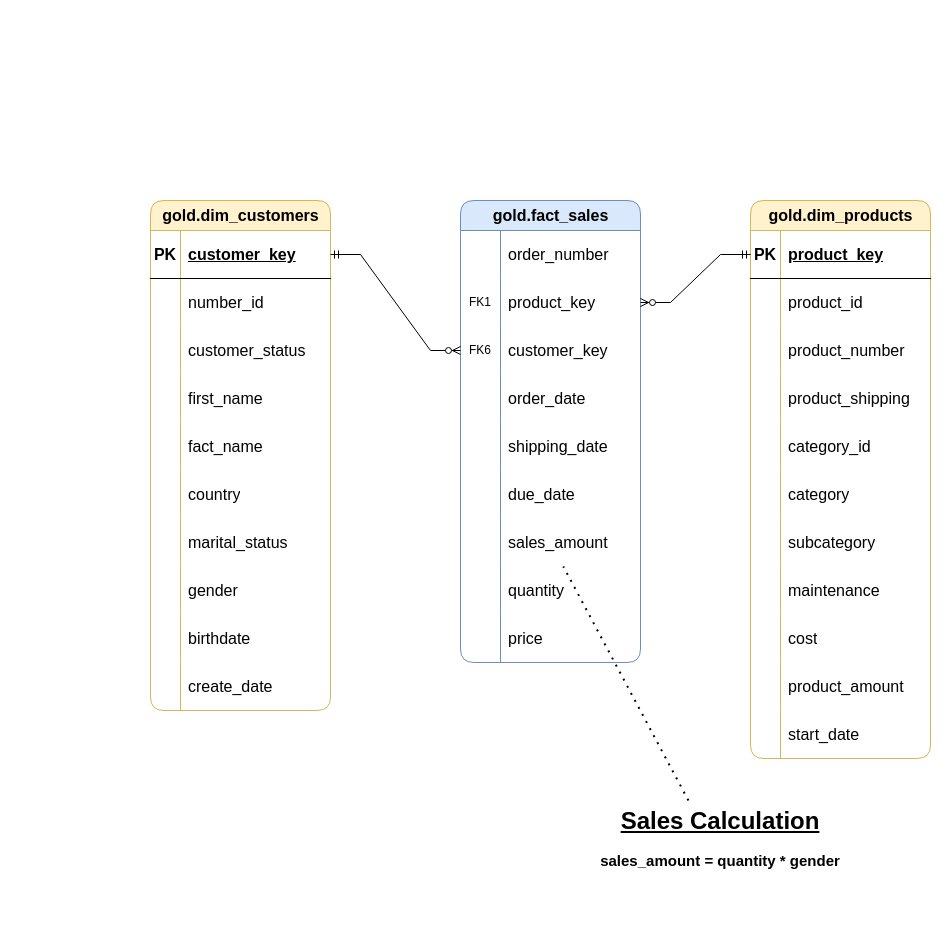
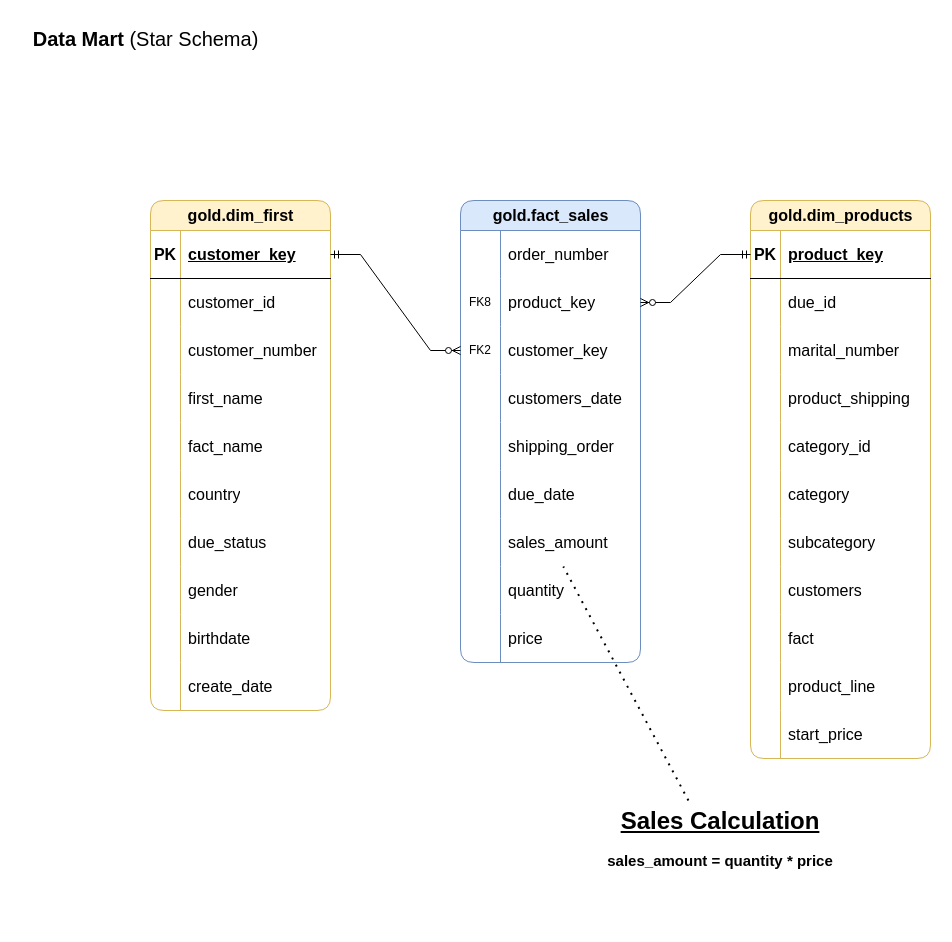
none -> (146, 39)
(241, 216) -> (241, 216)
(227, 303) -> (236, 303)
(481, 303) -> (481, 303)
(831, 303) -> (813, 303)
(256, 351) -> (256, 351)
(481, 351) -> (481, 351)
(851, 351) -> (847, 351)
(553, 399) -> (571, 399)
(563, 447) -> (567, 447)
(247, 543) -> (233, 543)
(836, 591) -> (829, 591)
(806, 639) -> (806, 639)
(851, 687) -> (838, 687)
(833, 735) -> (836, 735)
(721, 822) -> (721, 822)
